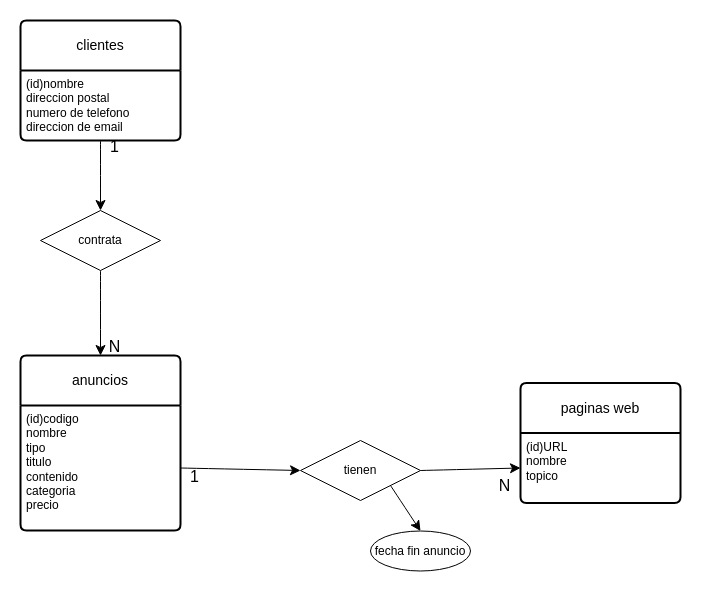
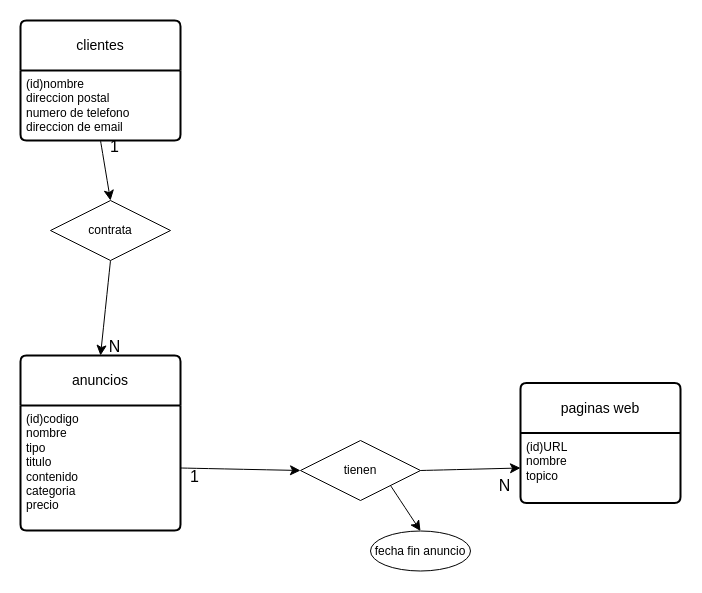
(101, 241) -> (111, 231)
